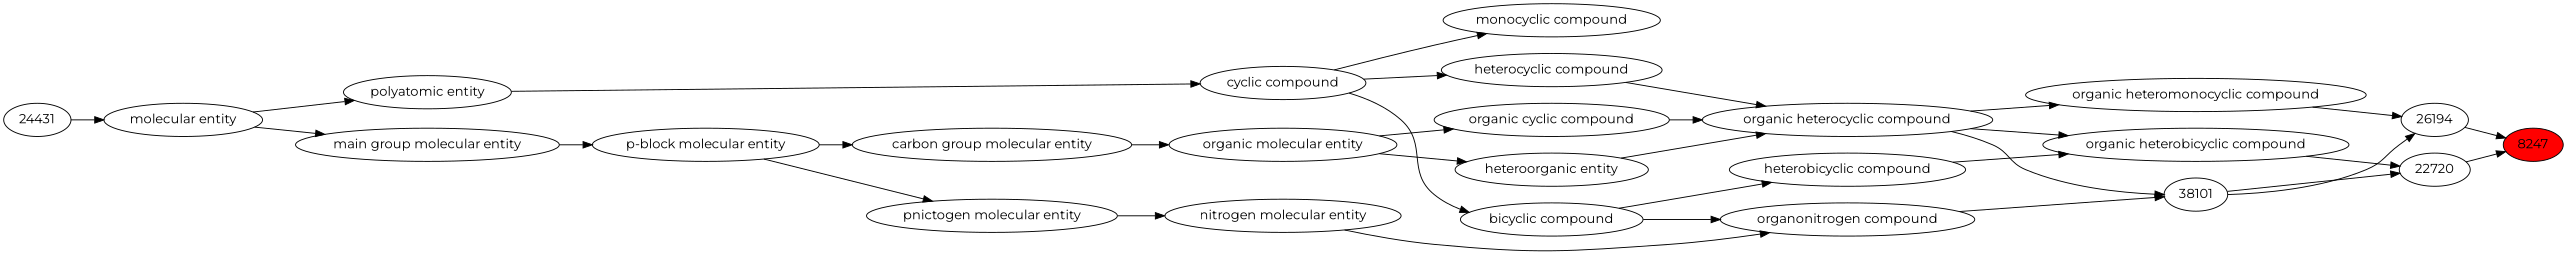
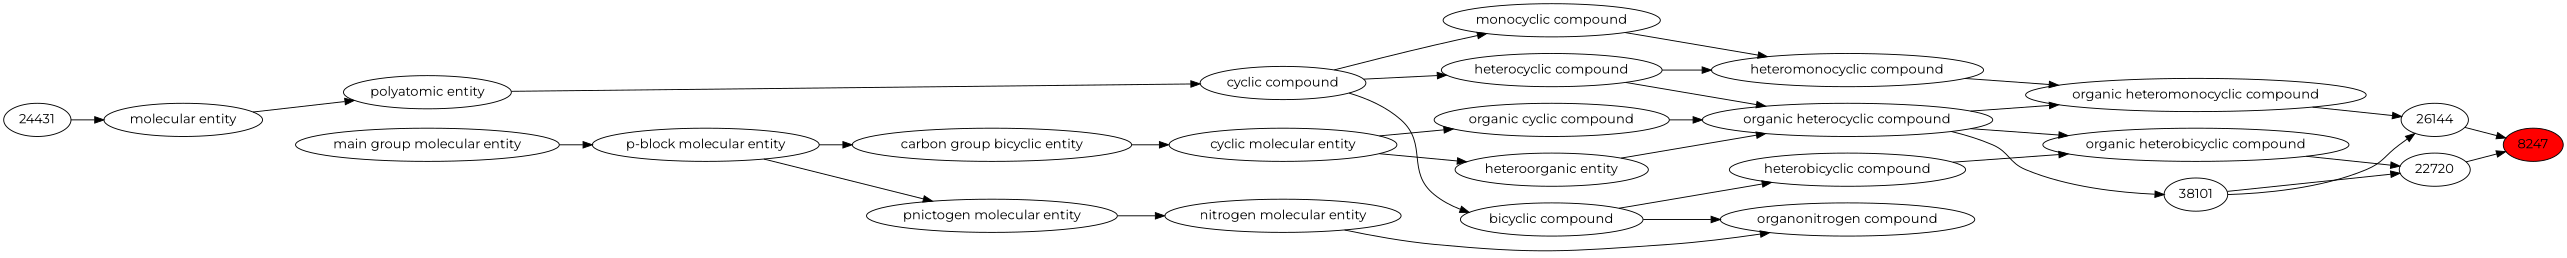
none -> (1847, 70)
(2435, 120) -> (2435, 120)
(285, 130) -> none
(992, 145) -> (992, 145)
(1283, 145) -> (1283, 145)
(2057, 204) -> none
